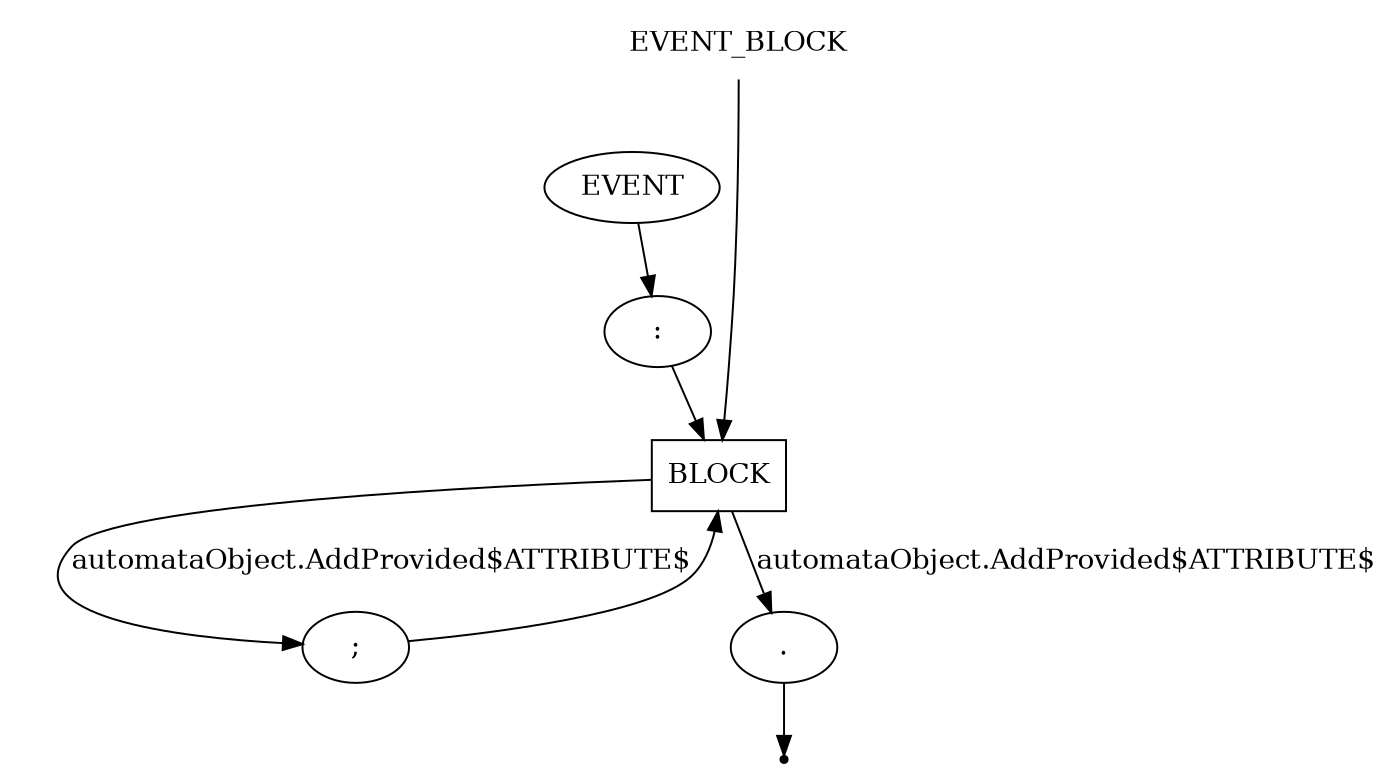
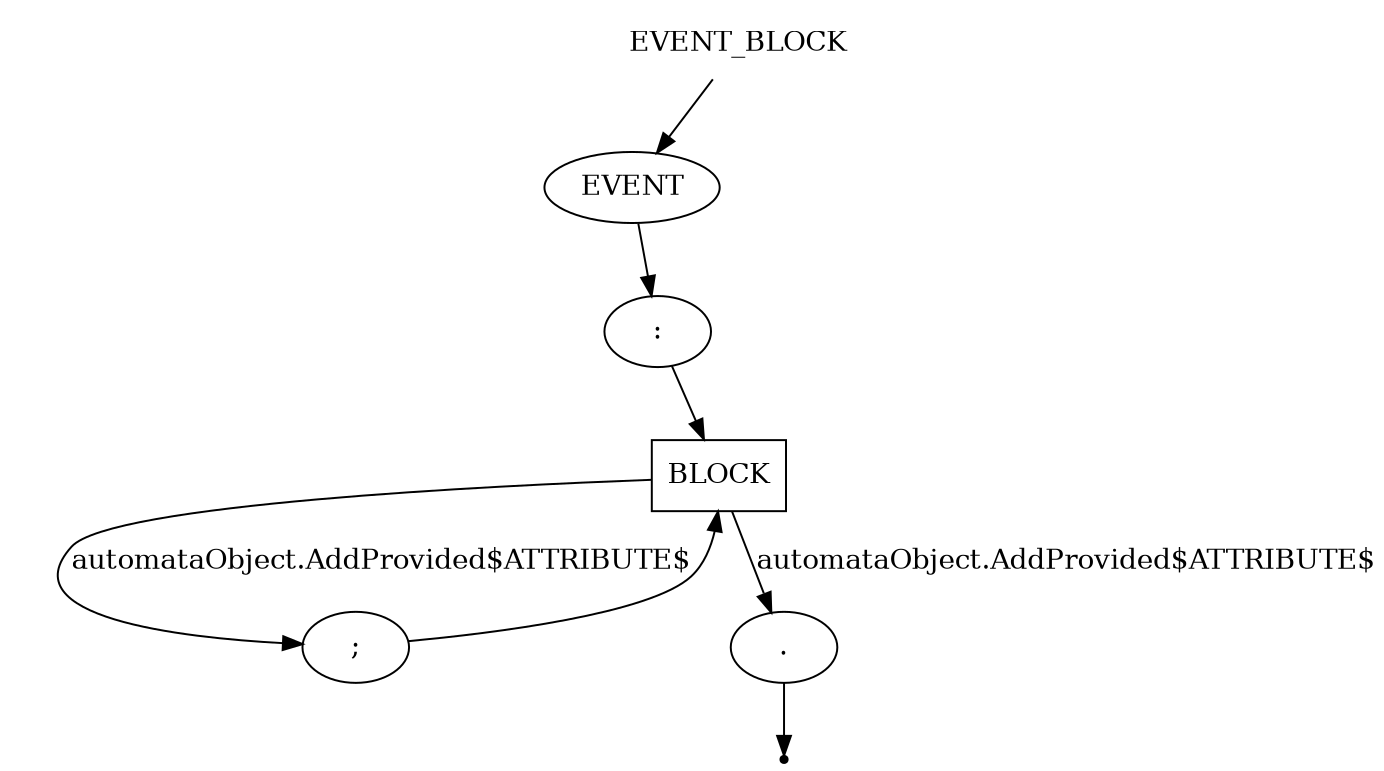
(736, 250) -> (691, 108)
